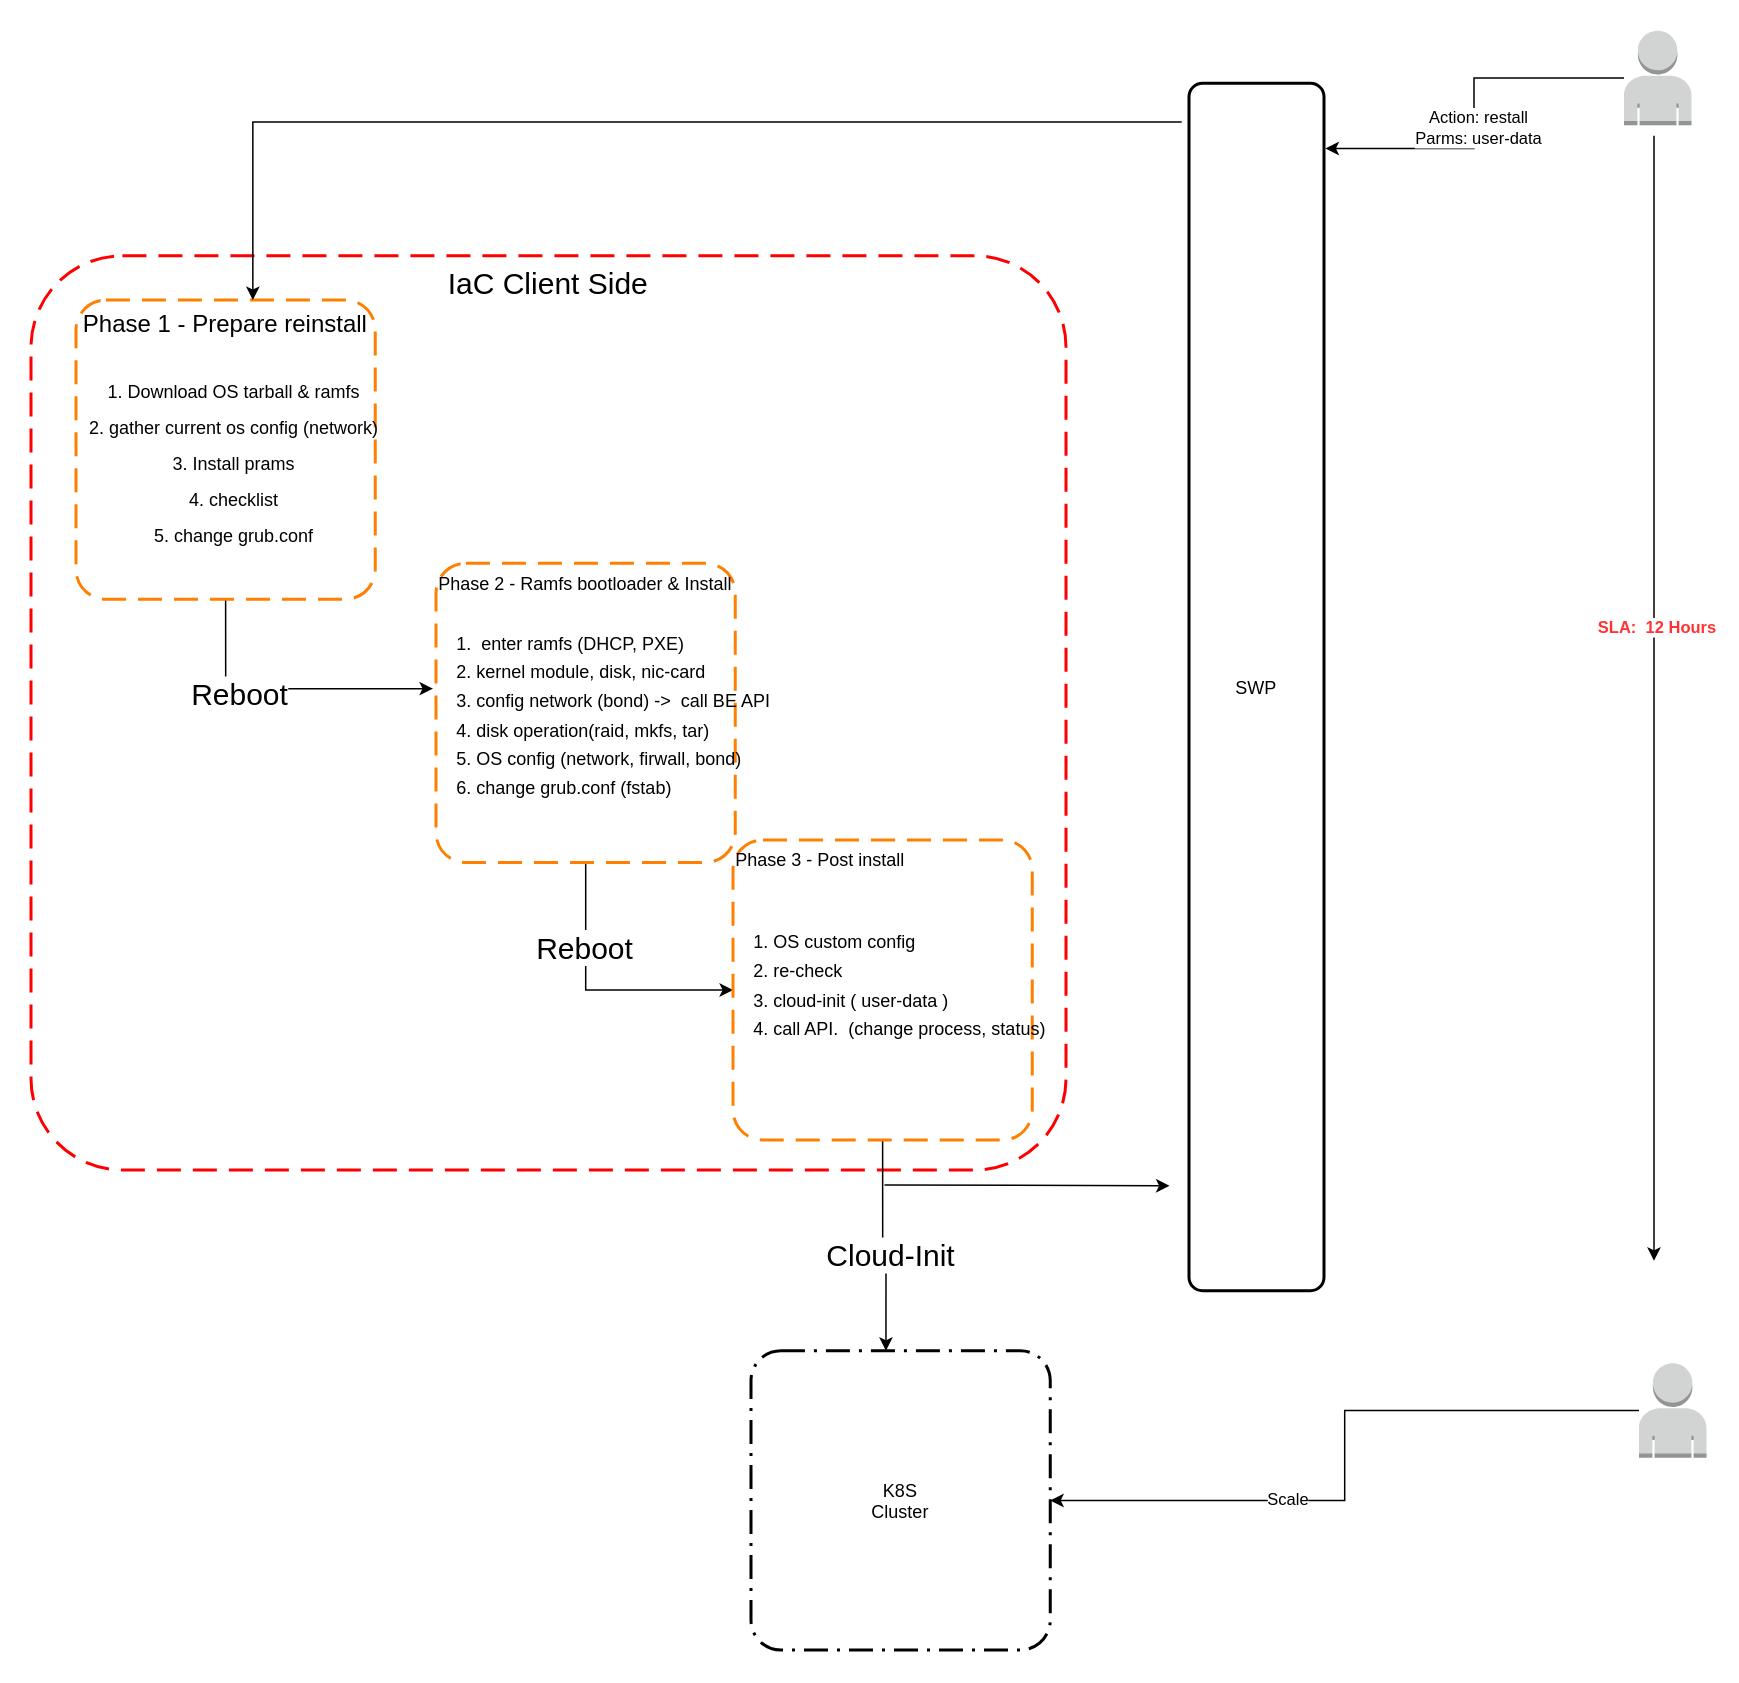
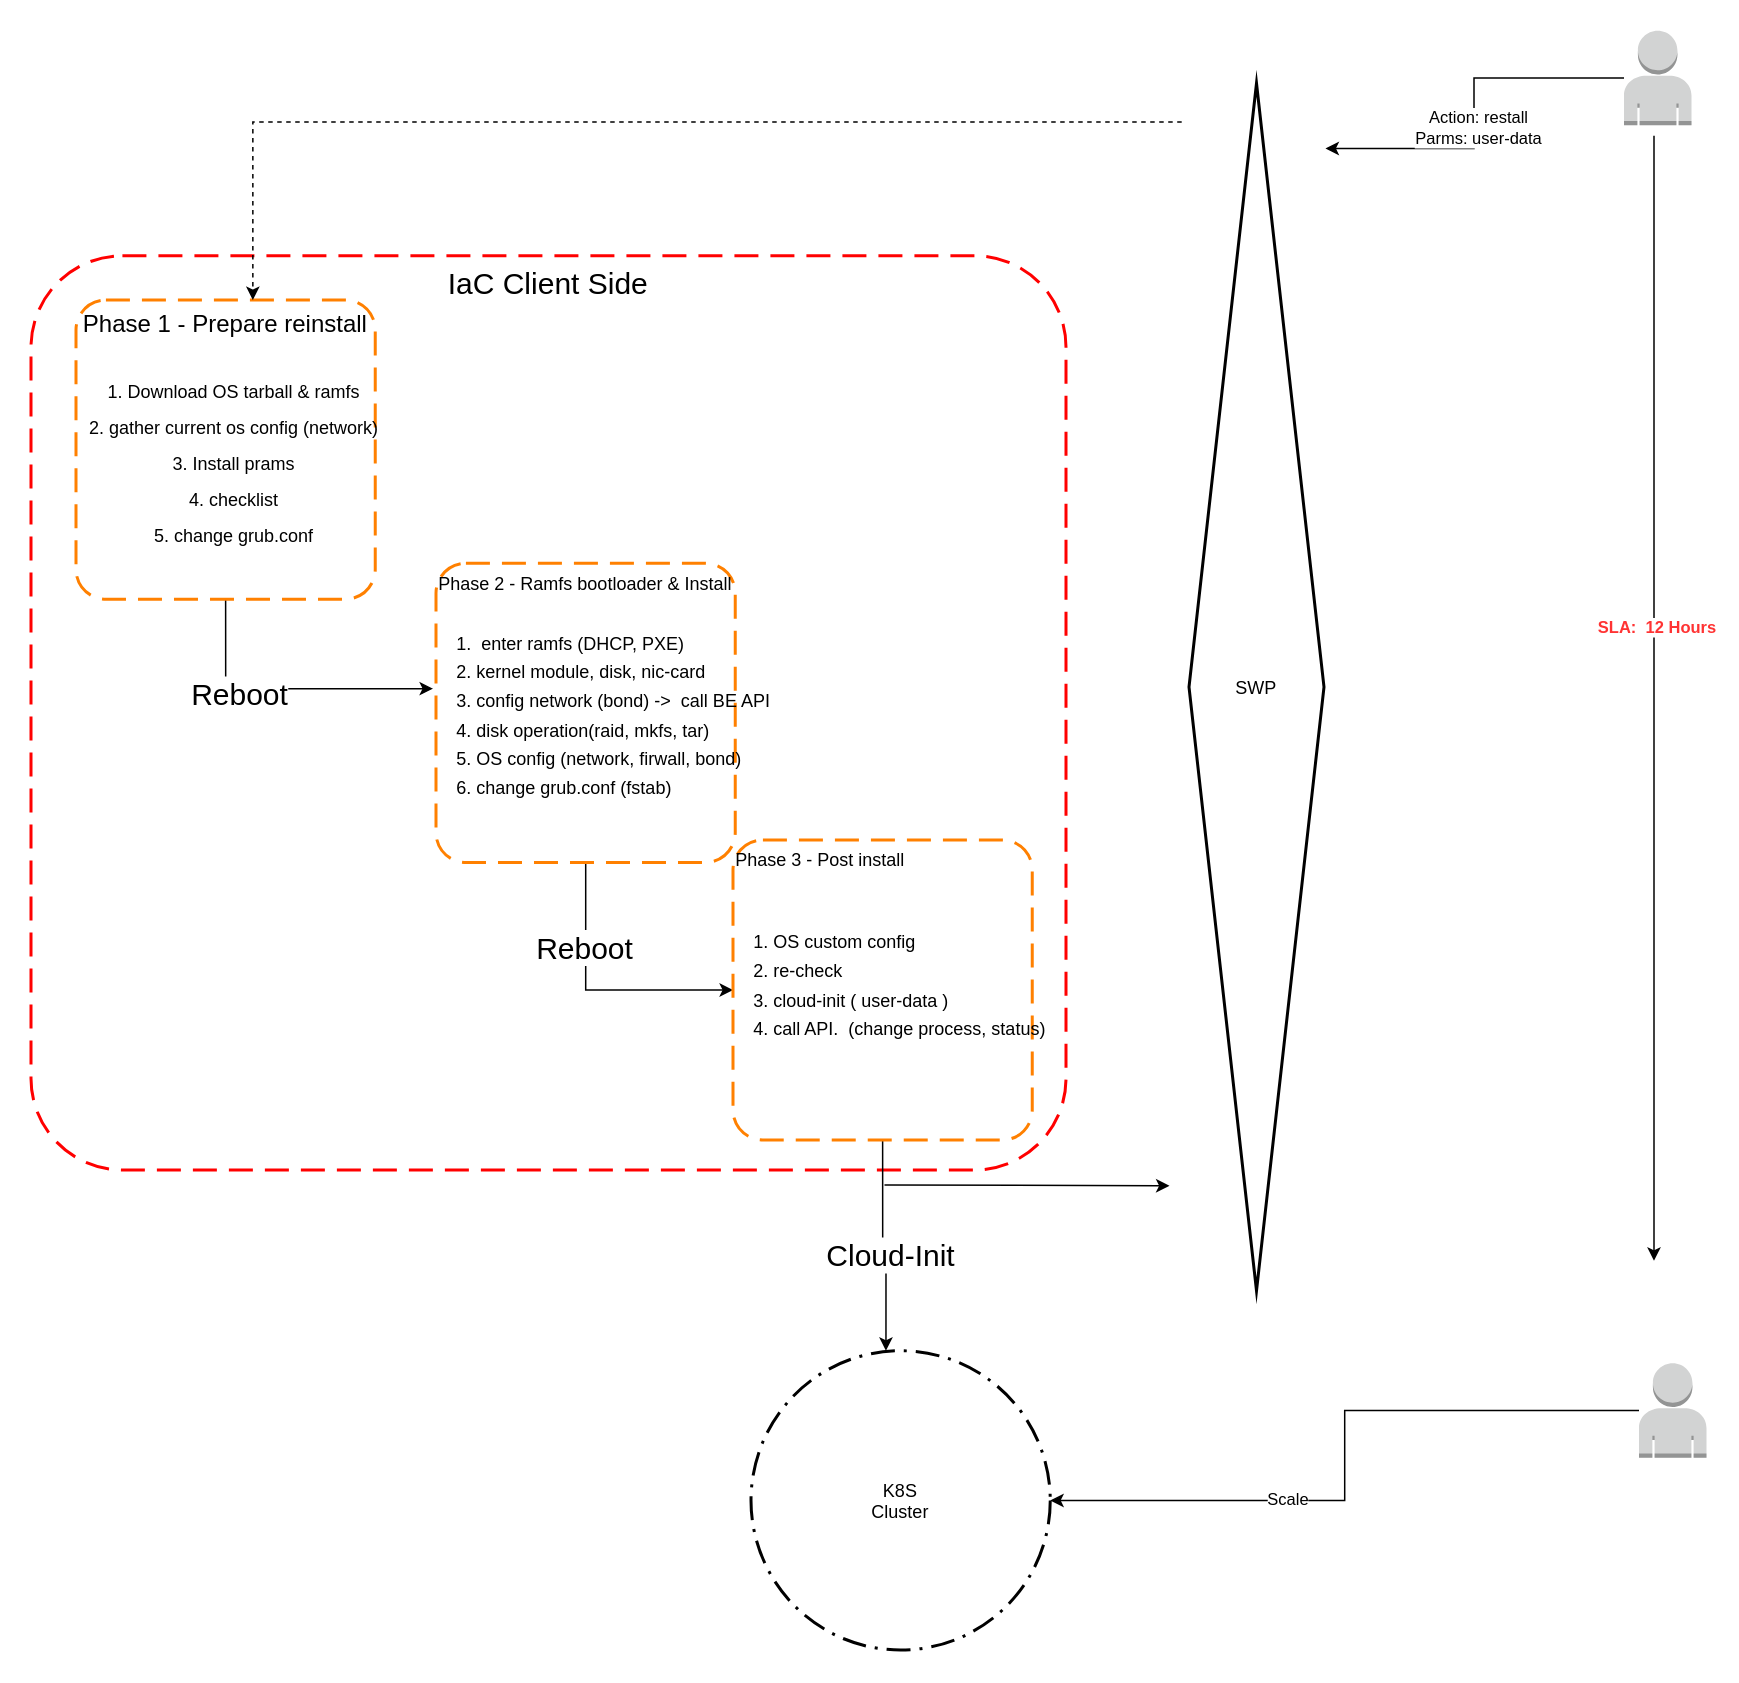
(632, 122) -> (632, 122)
(1256, 687) -> (1256, 687)
(900, 1500) -> (900, 1500)
